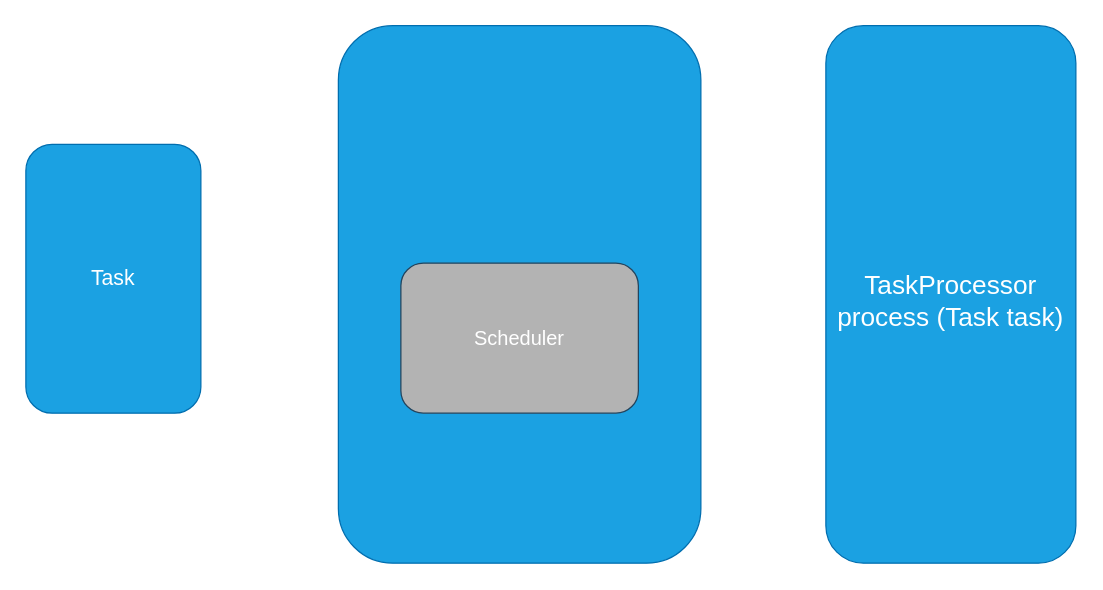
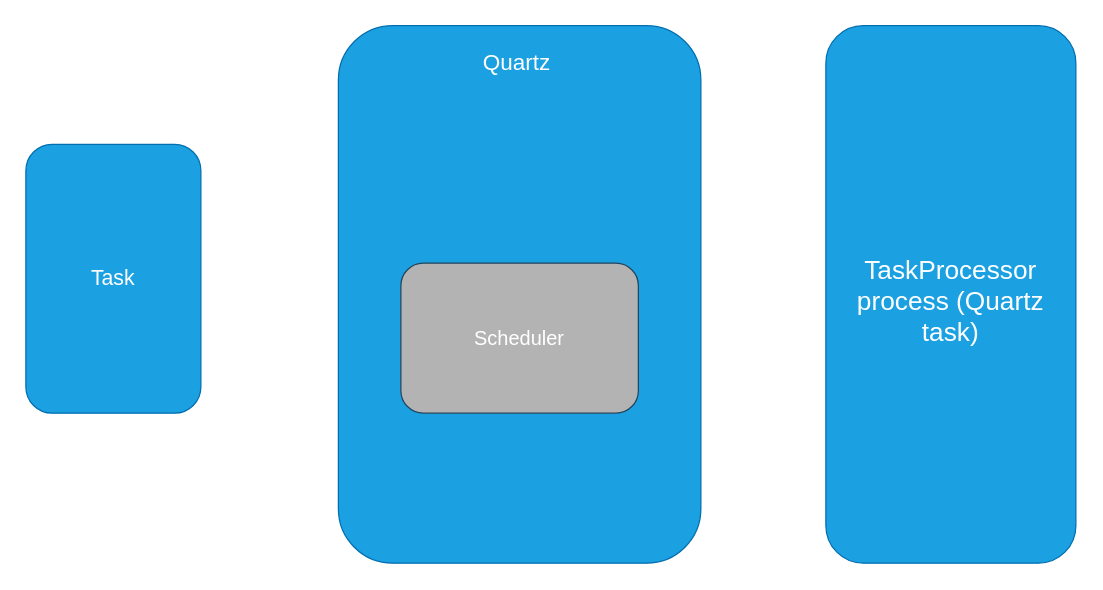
none -> (517, 63)
(951, 301) -> (951, 301)
